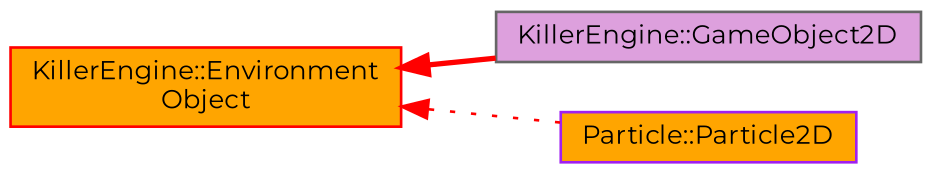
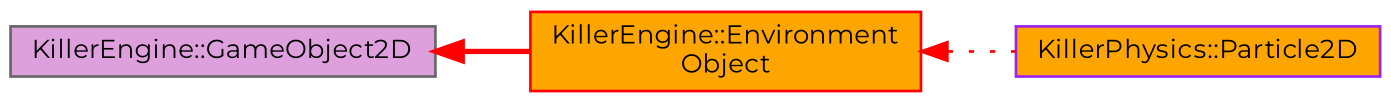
(462, 62) -> (496, 51)
(709, 137) -> (1198, 51)
